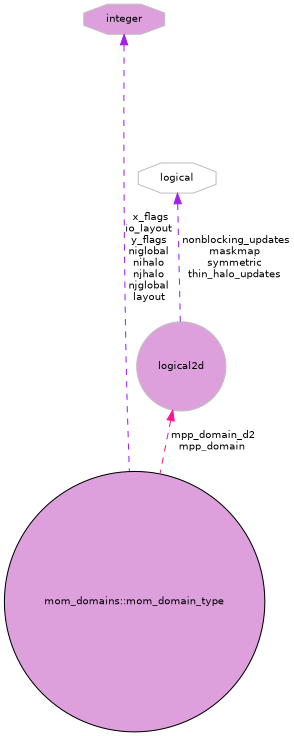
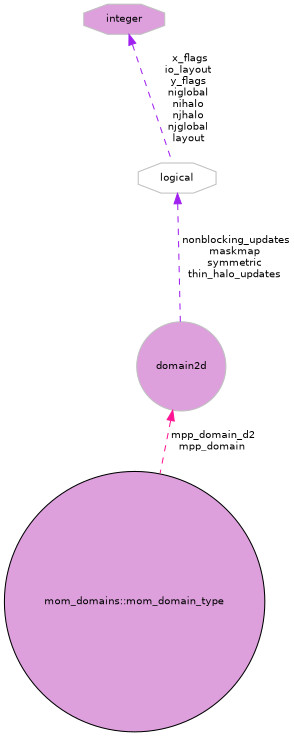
(125, 258) -> (152, 104)
(181, 366) -> (181, 366)
